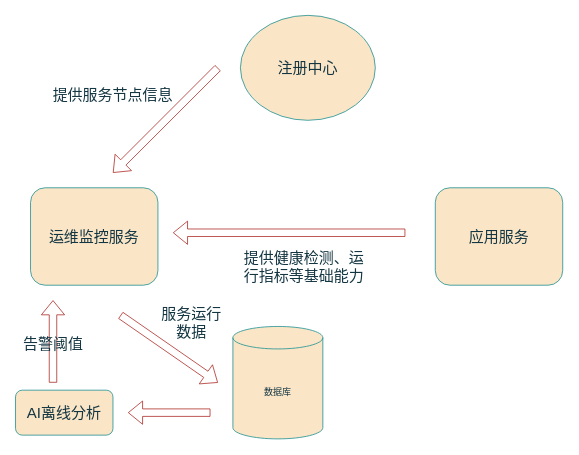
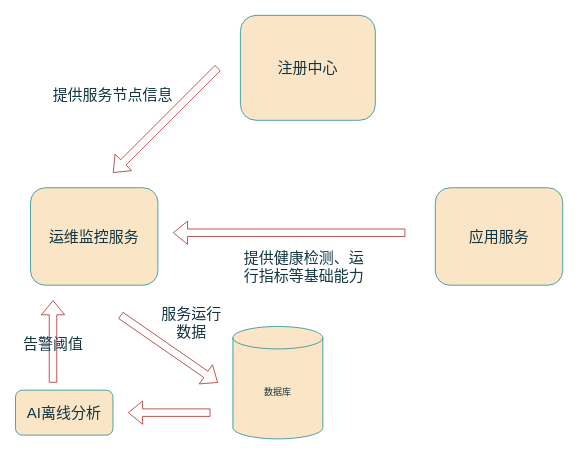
(308, 68) -> (308, 68)
